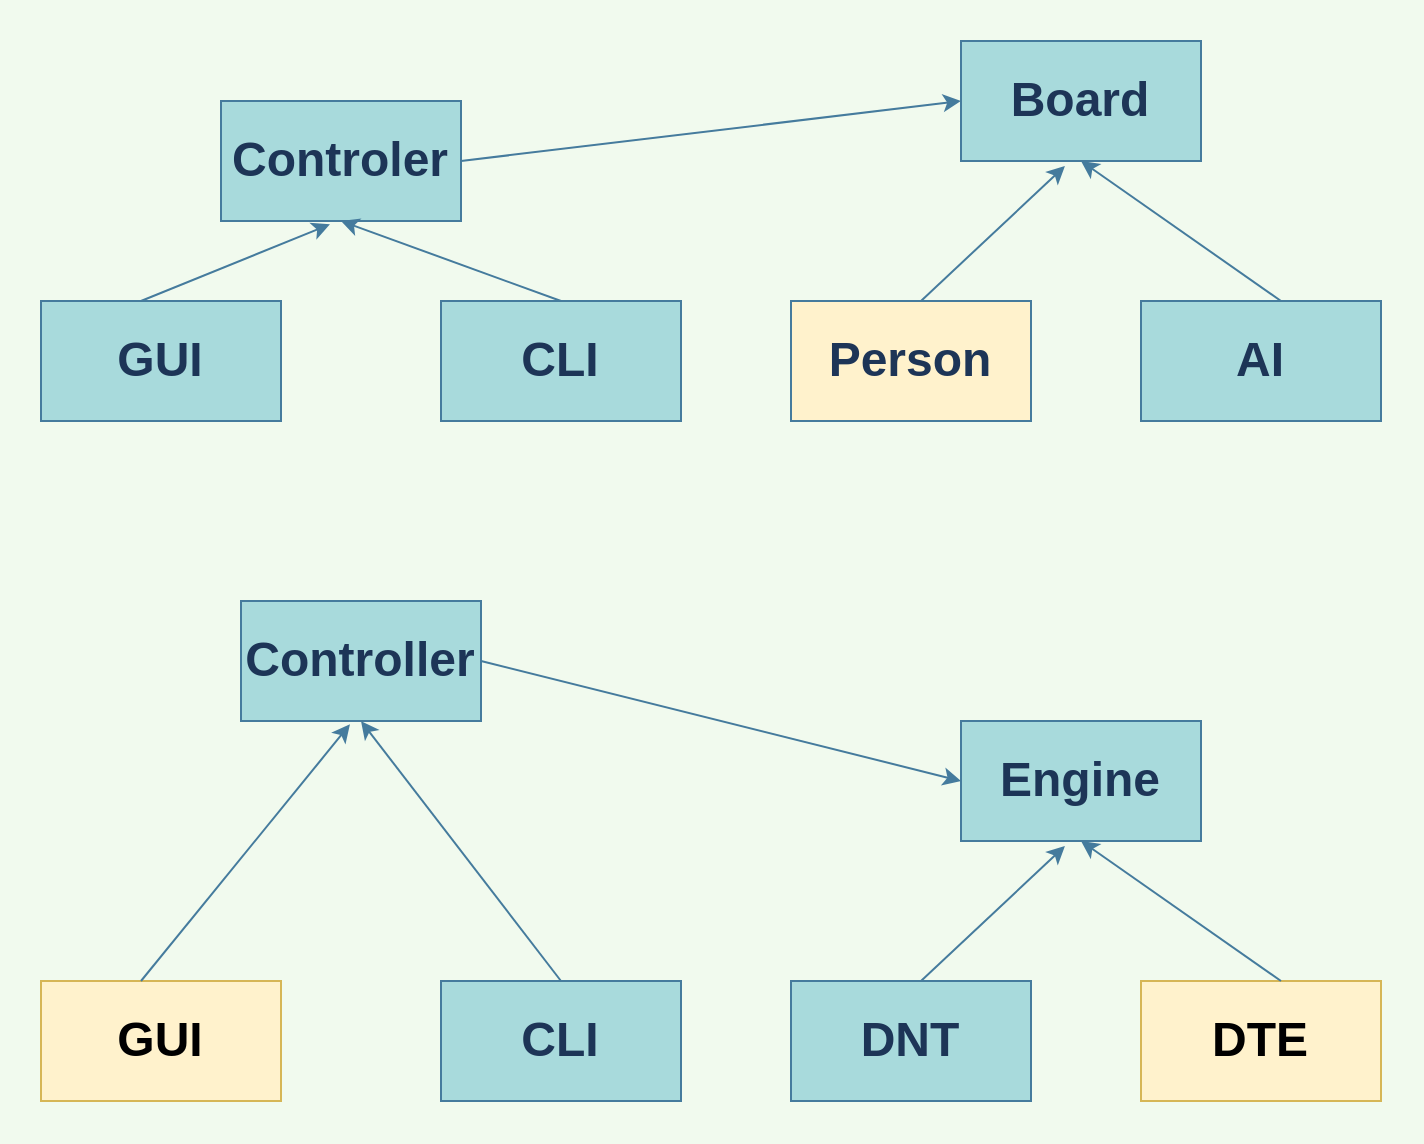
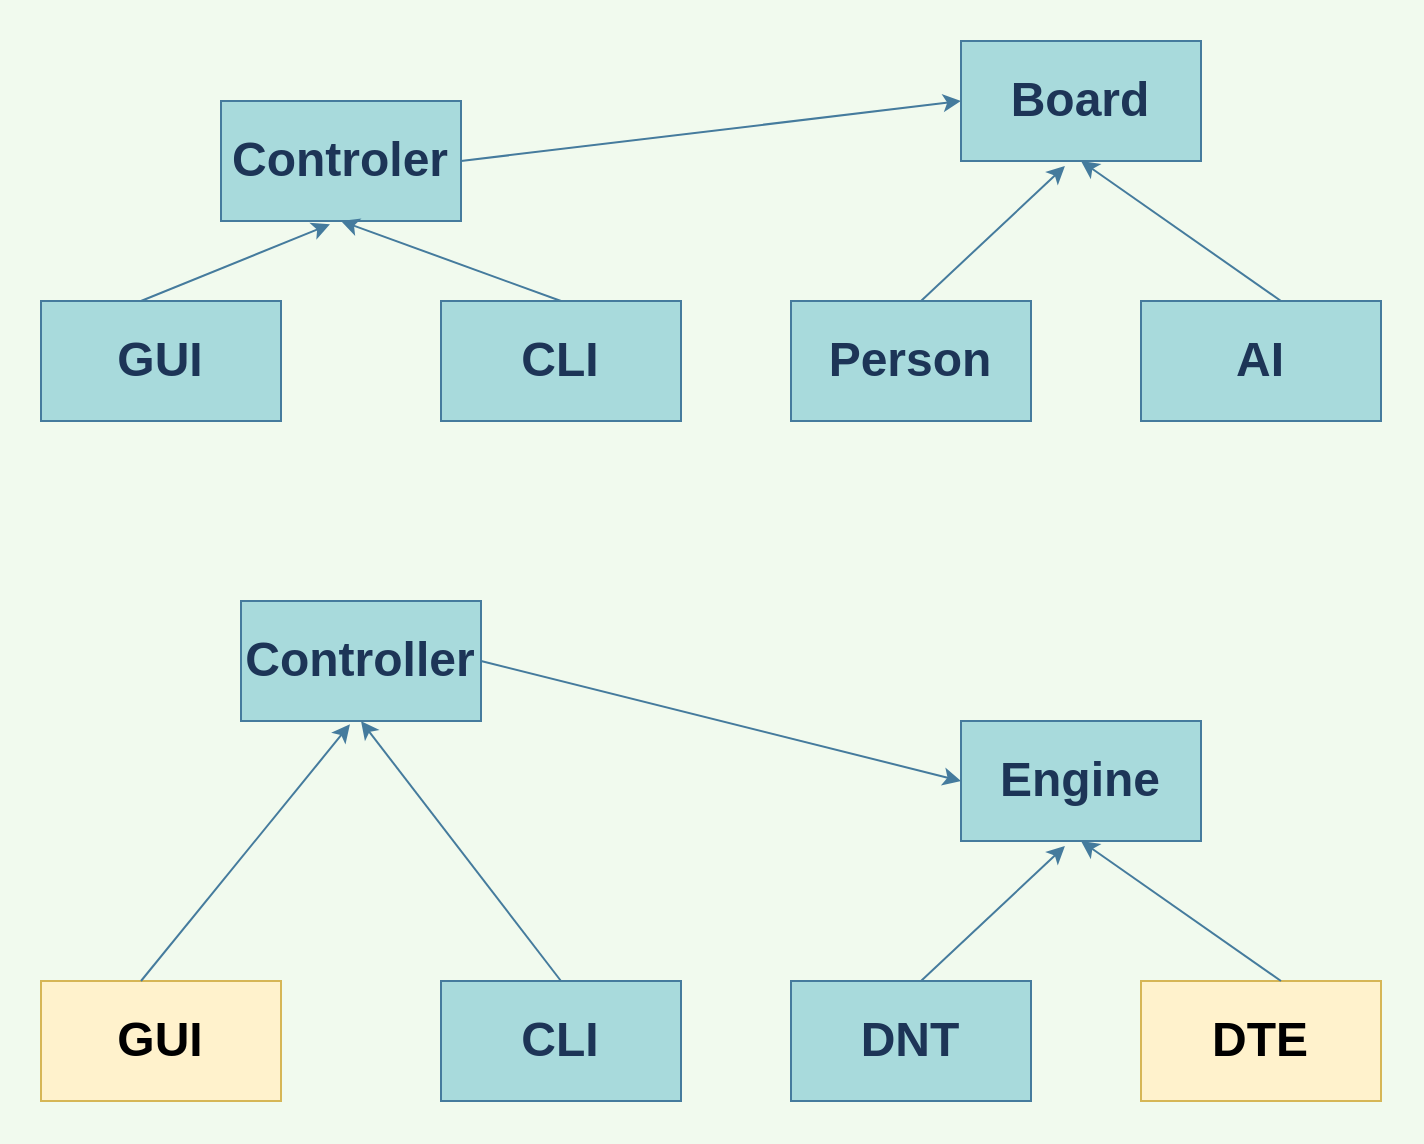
(911, 361) -> (911, 361)
